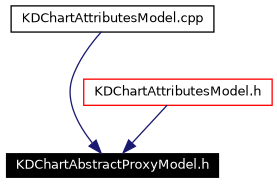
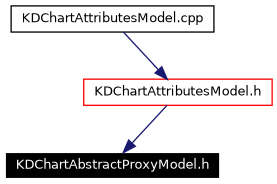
(71, 86) -> (141, 51)
